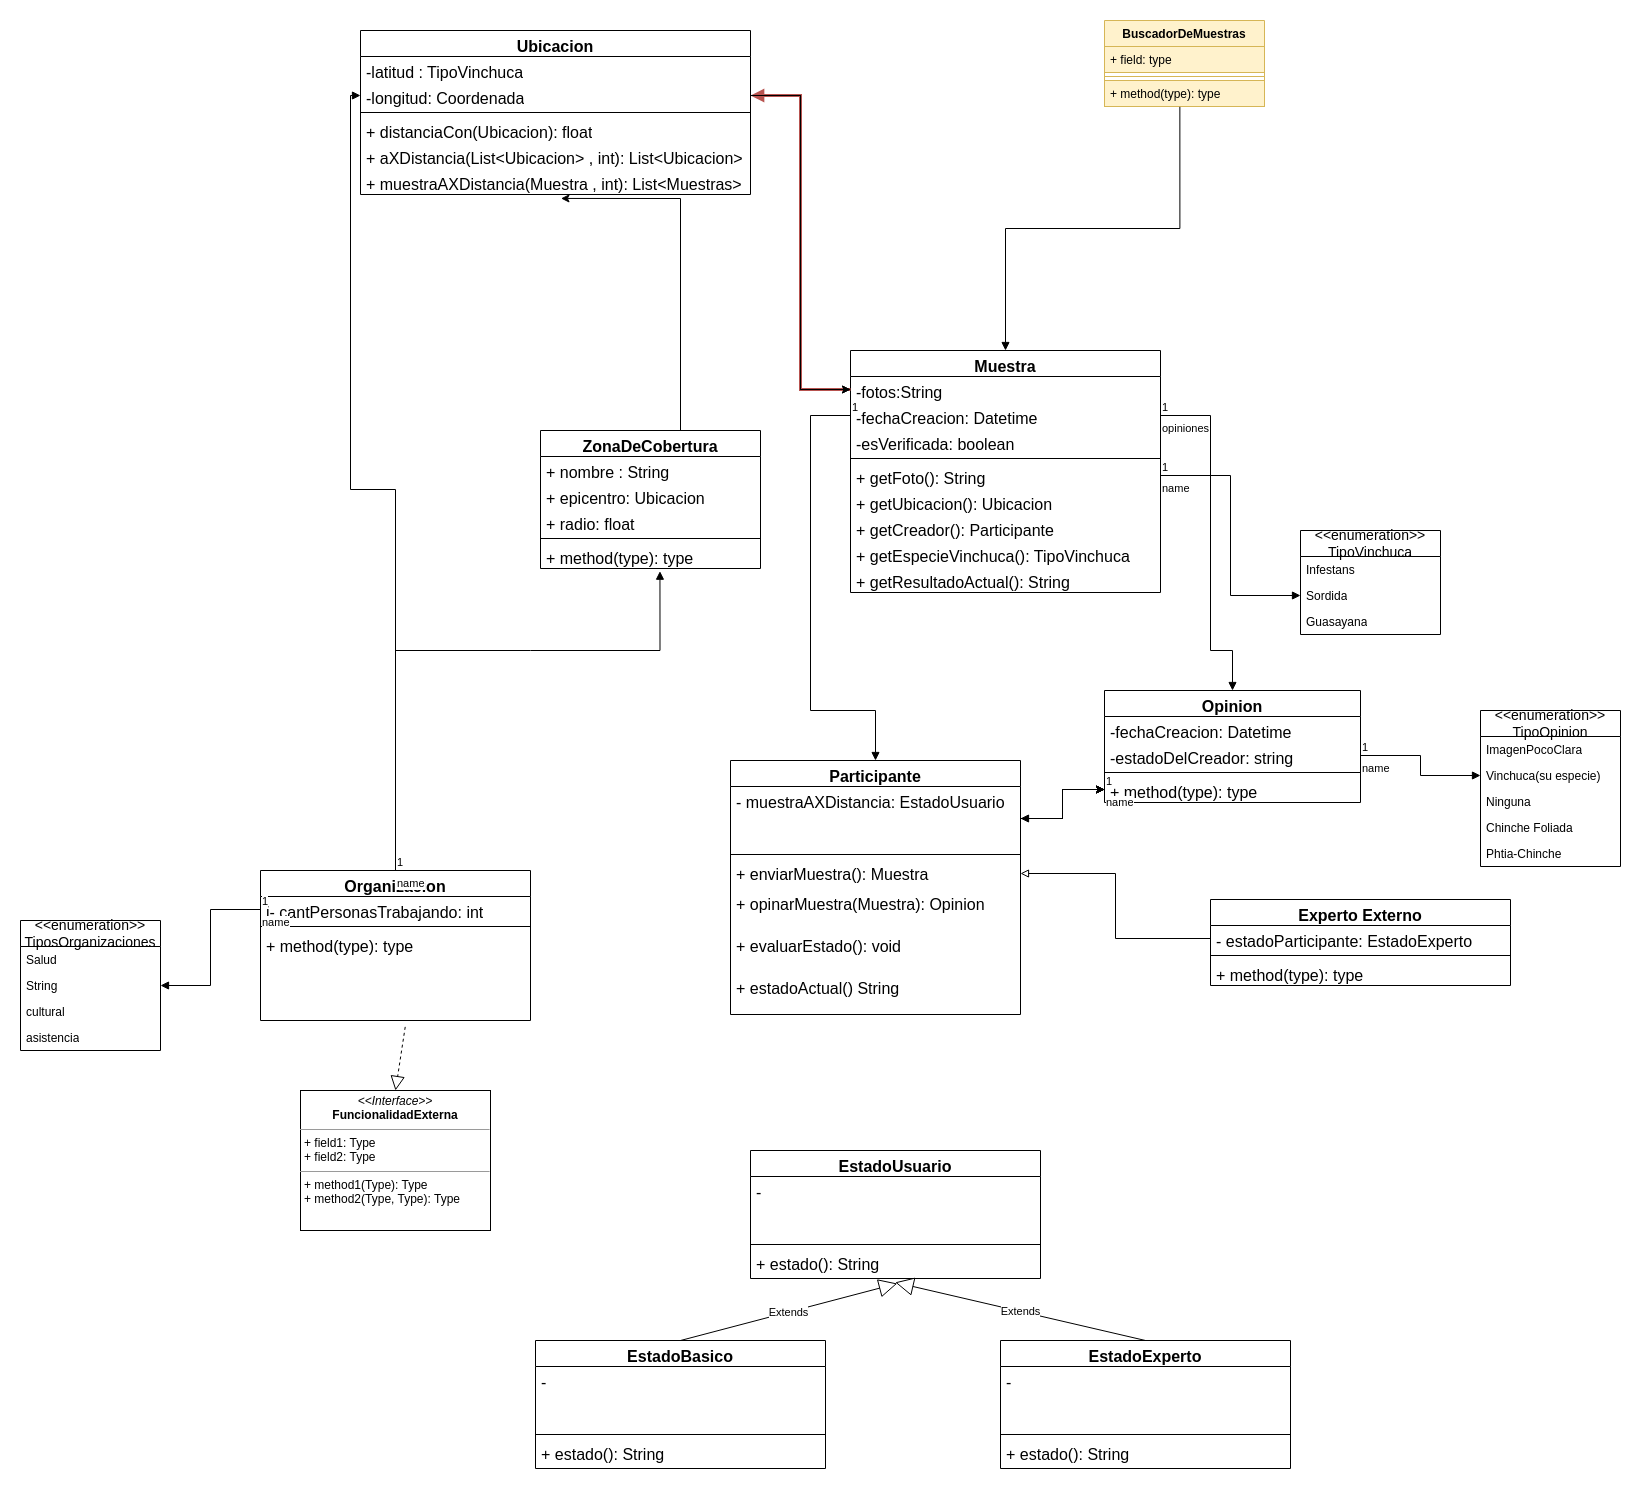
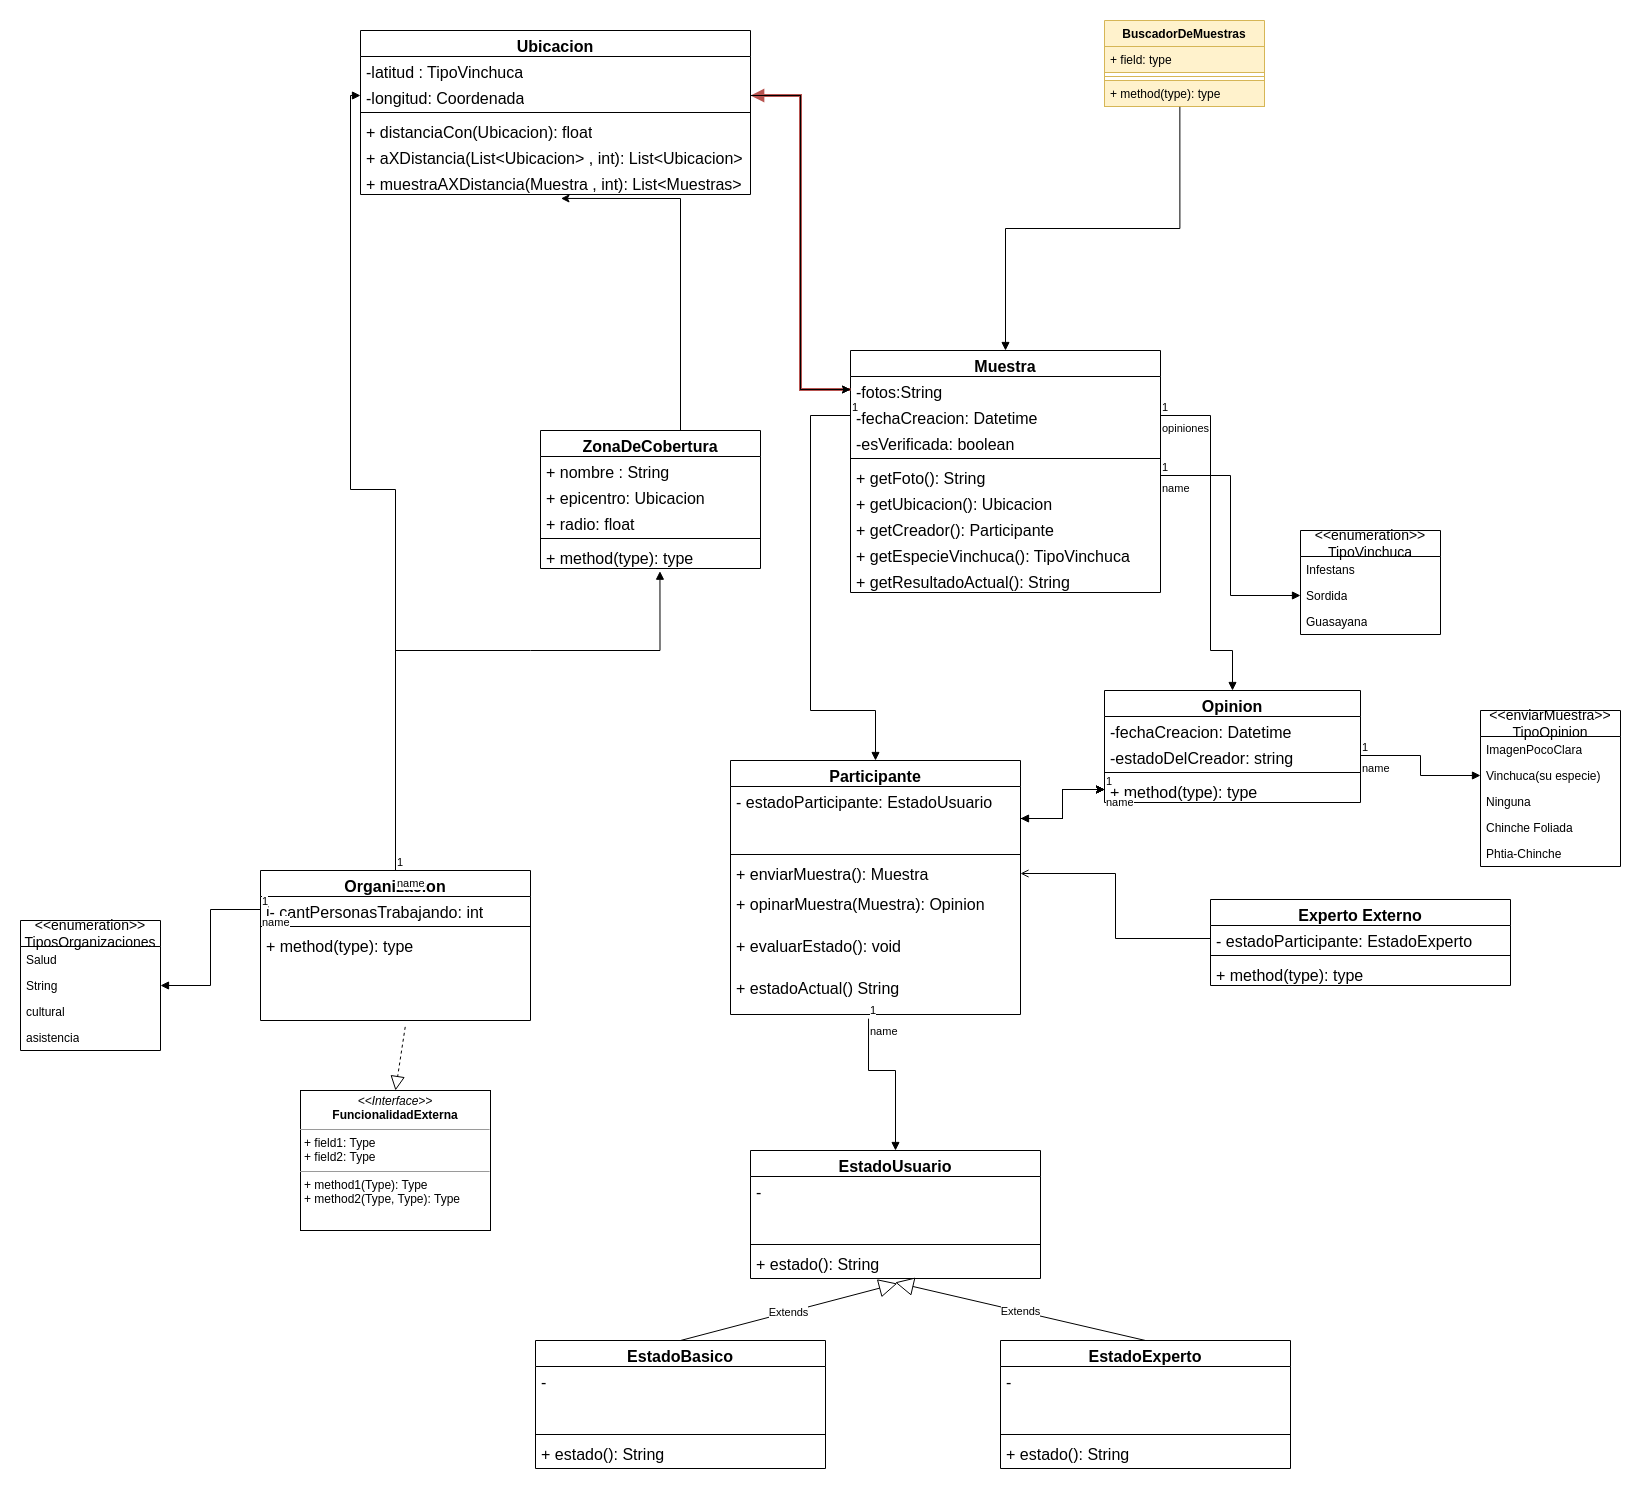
(1551, 724) -> (1551, 724)
(877, 813) -> (877, 813)
(1030, 874) -> (1027, 874)
none -> (892, 1071)
